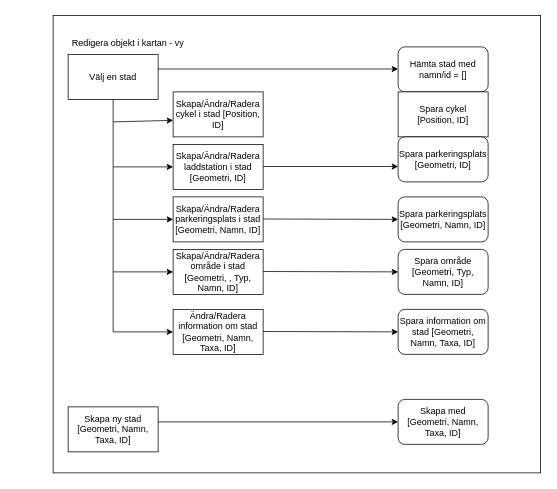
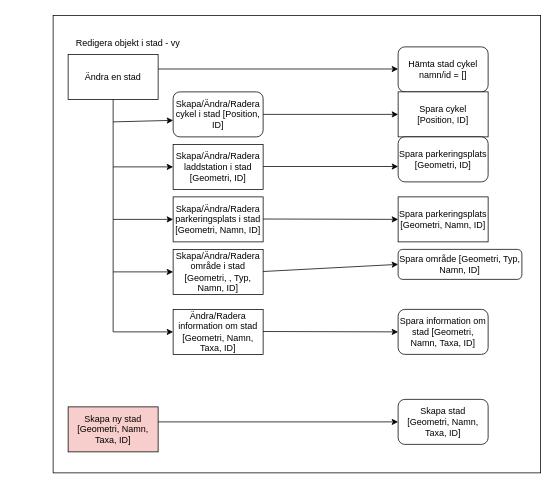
(128, 43) -> (128, 43)
(443, 69) -> (443, 69)
(113, 77) -> (113, 77)
(218, 114) -> (218, 114)
none -> (328, 114)
(443, 219) -> (443, 219)
(443, 272) -> (460, 264)
(443, 422) -> (443, 422)
(113, 429) -> (113, 429)
